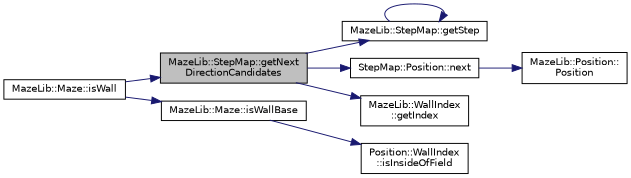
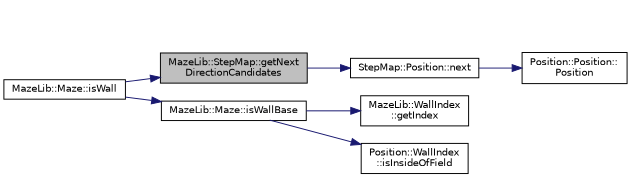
(415, 31) -> none
(575, 68) -> (575, 68)
(324, 89) -> (328, 111)
